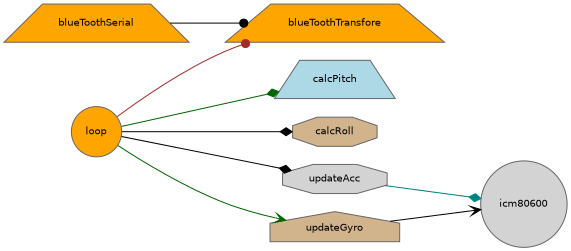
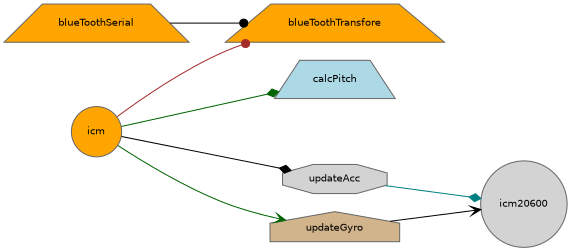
(97, 132) -> (97, 132)
(335, 132) -> none
(524, 204) -> (524, 204)
